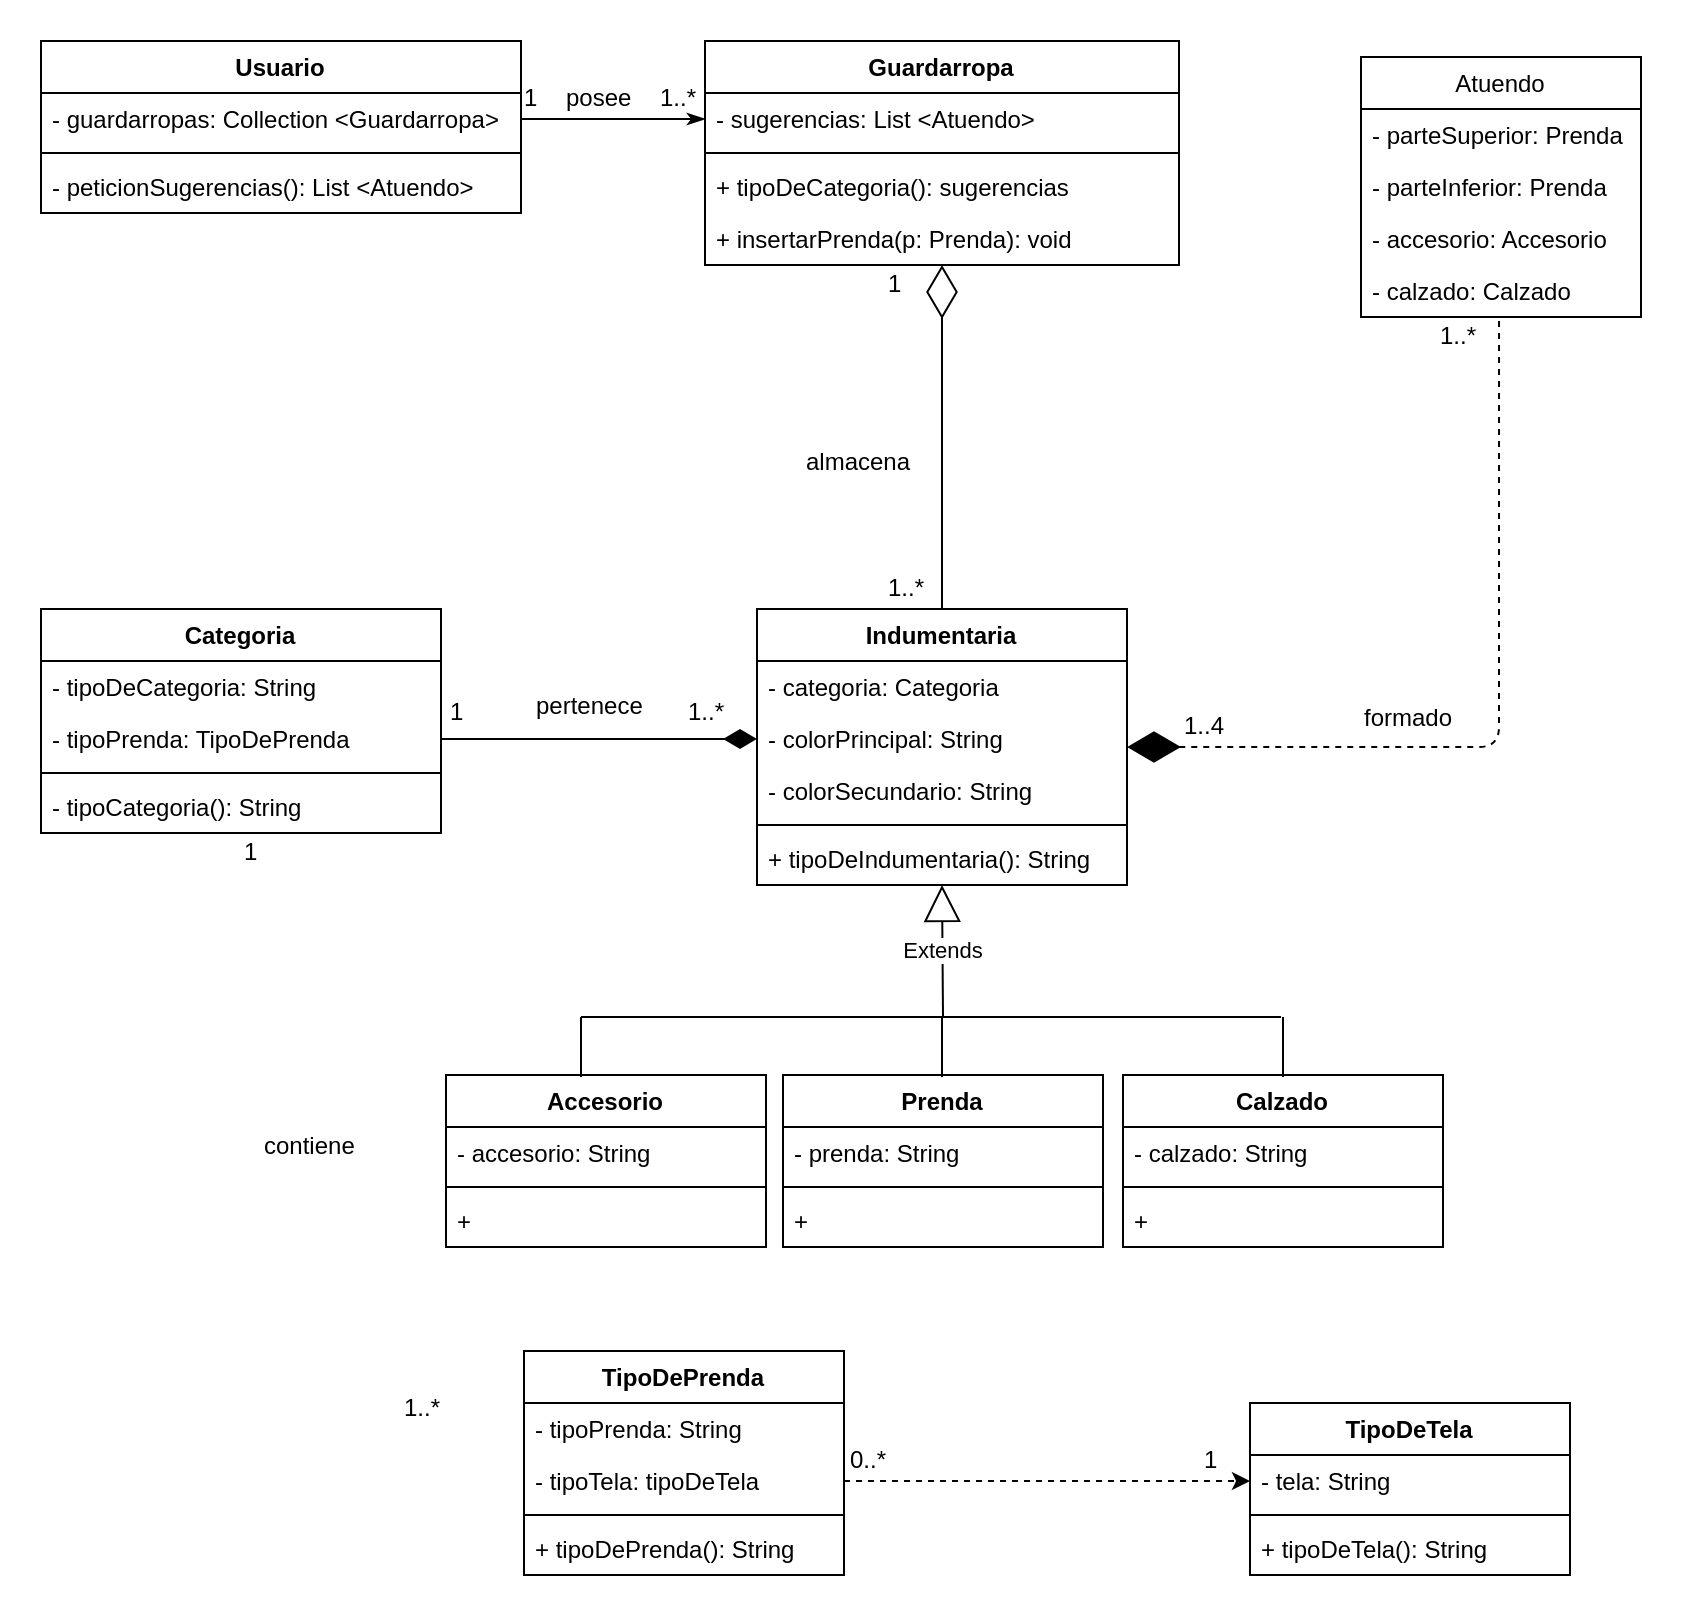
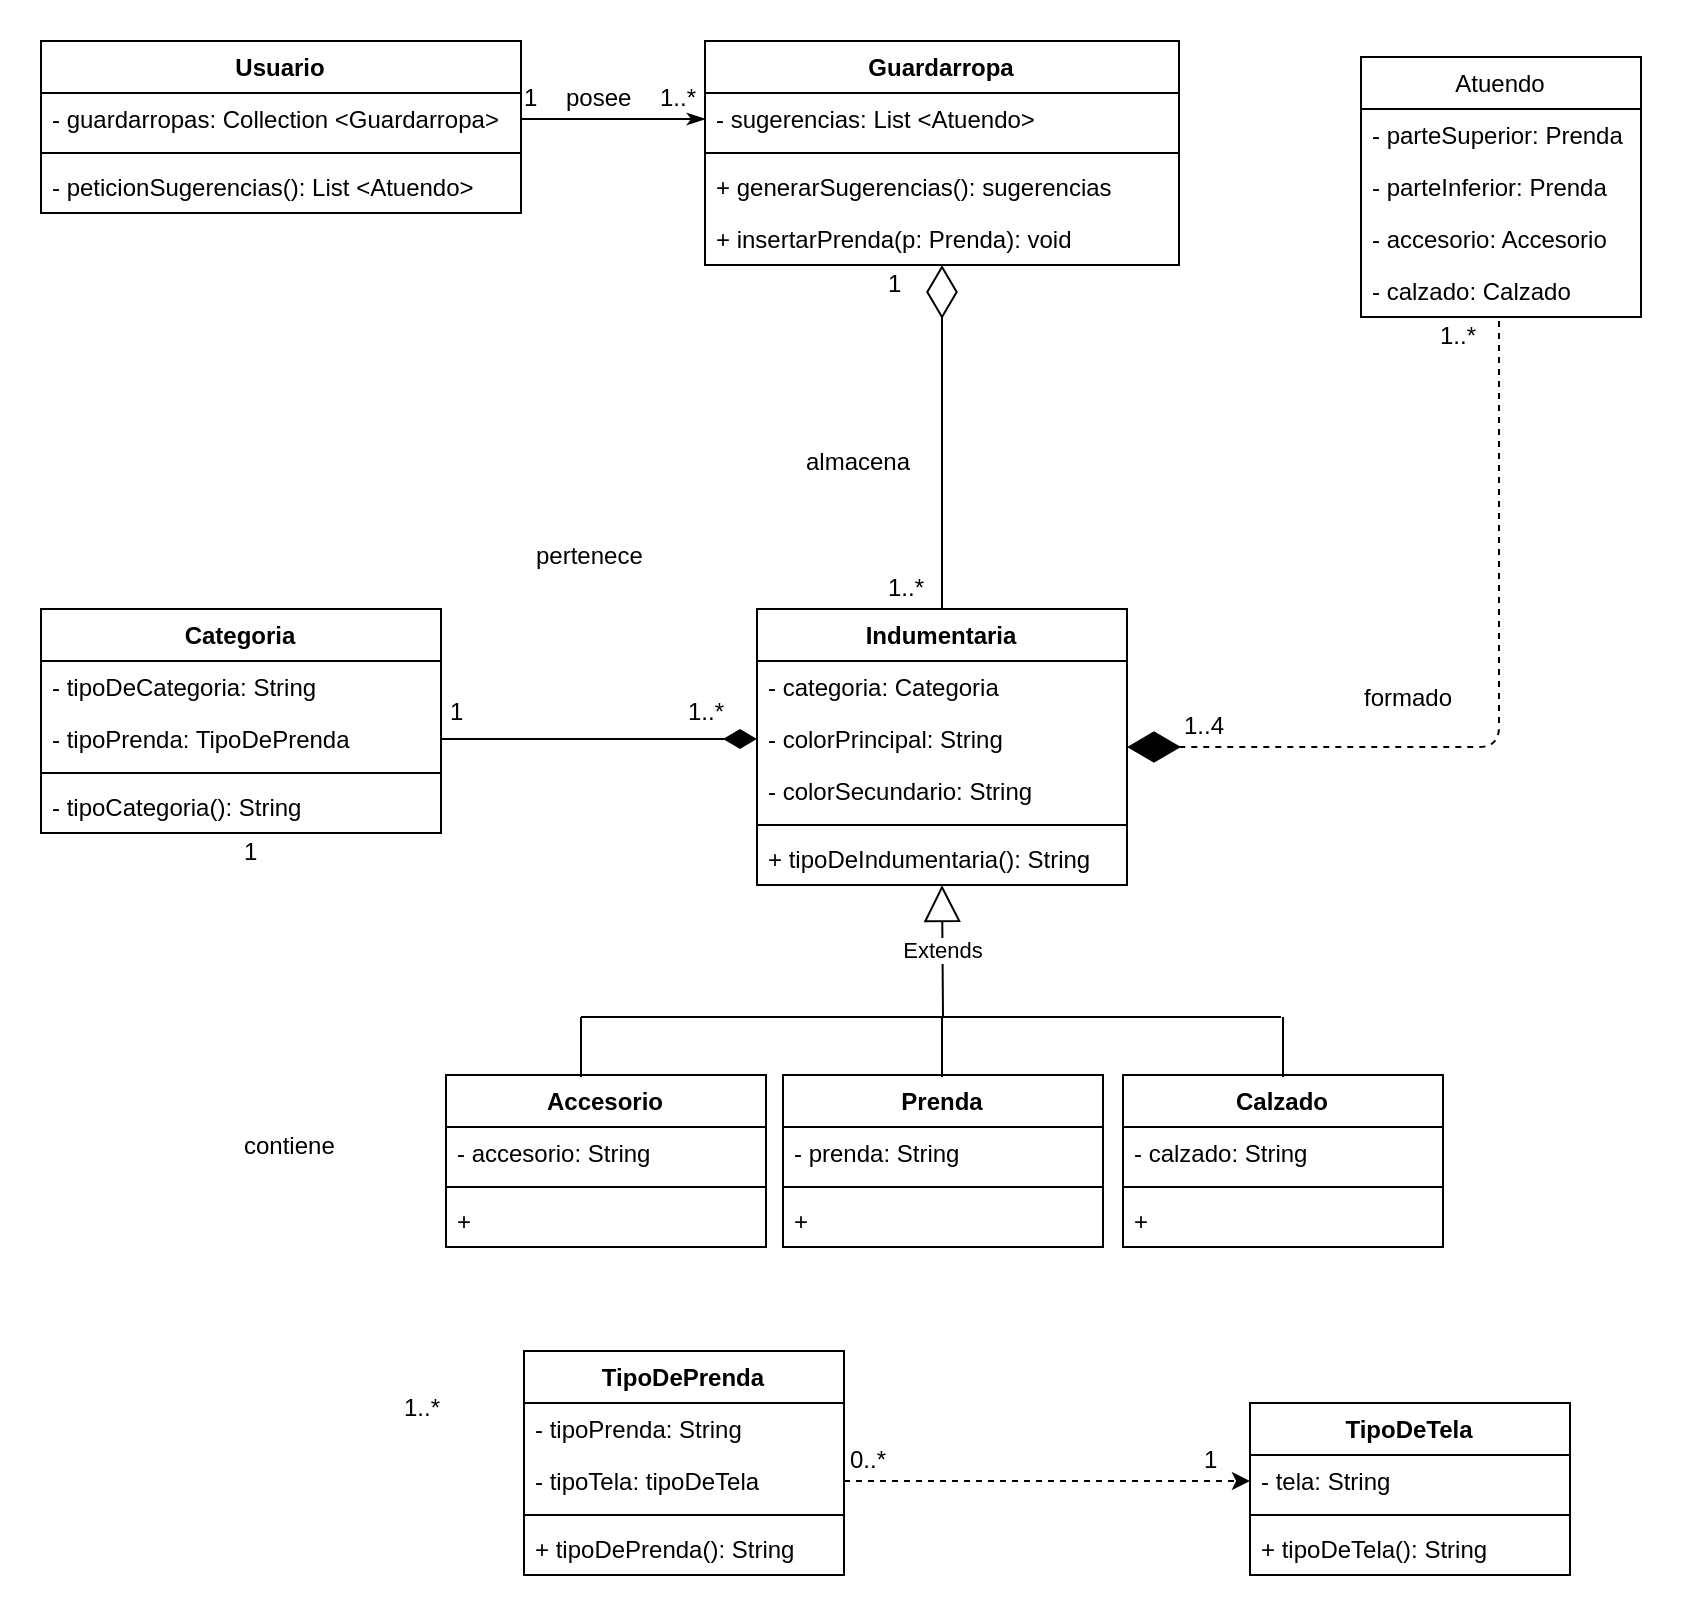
(912, 188) -> (936, 188)
(603, 707) -> (603, 557)
(1421, 719) -> (1421, 699)
(321, 1147) -> (301, 1147)
